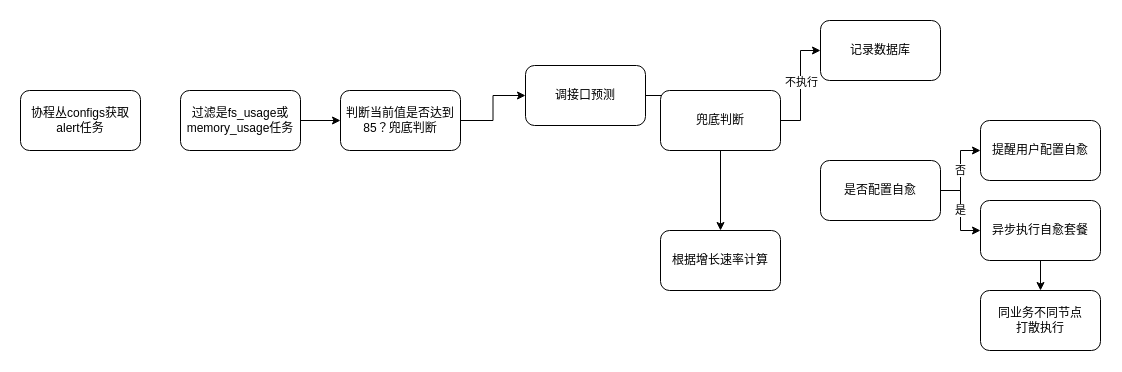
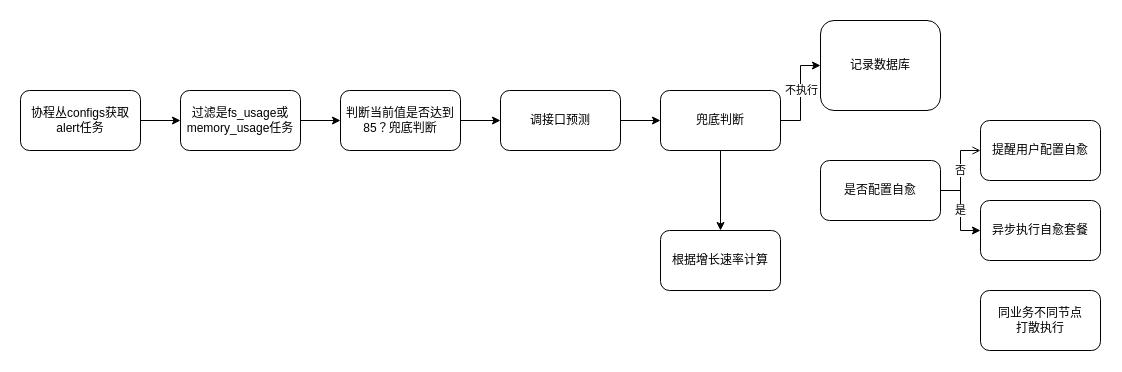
(881, 51) -> (881, 66)
(586, 96) -> (561, 121)
none -> (157, 121)
(972, 151) -> (974, 151)
(1041, 280) -> none
